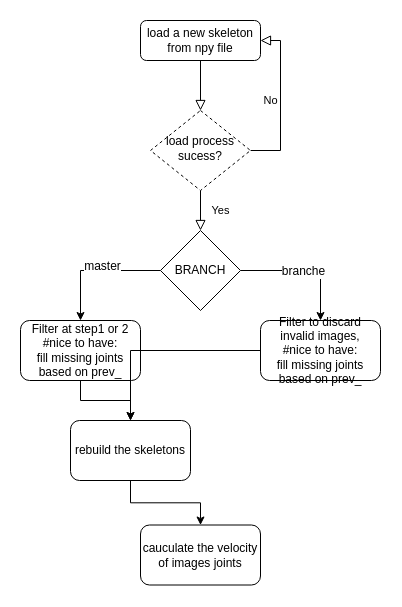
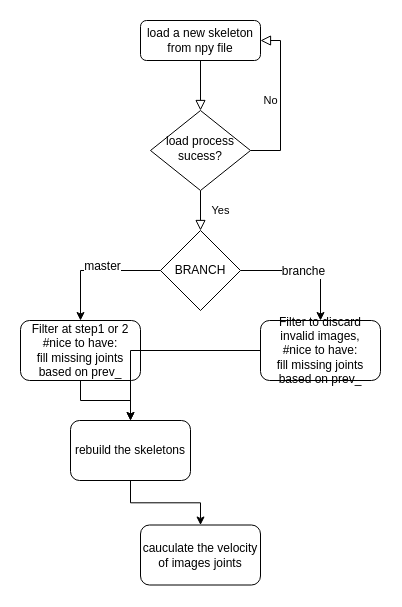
(201, 151) -> (201, 151)
